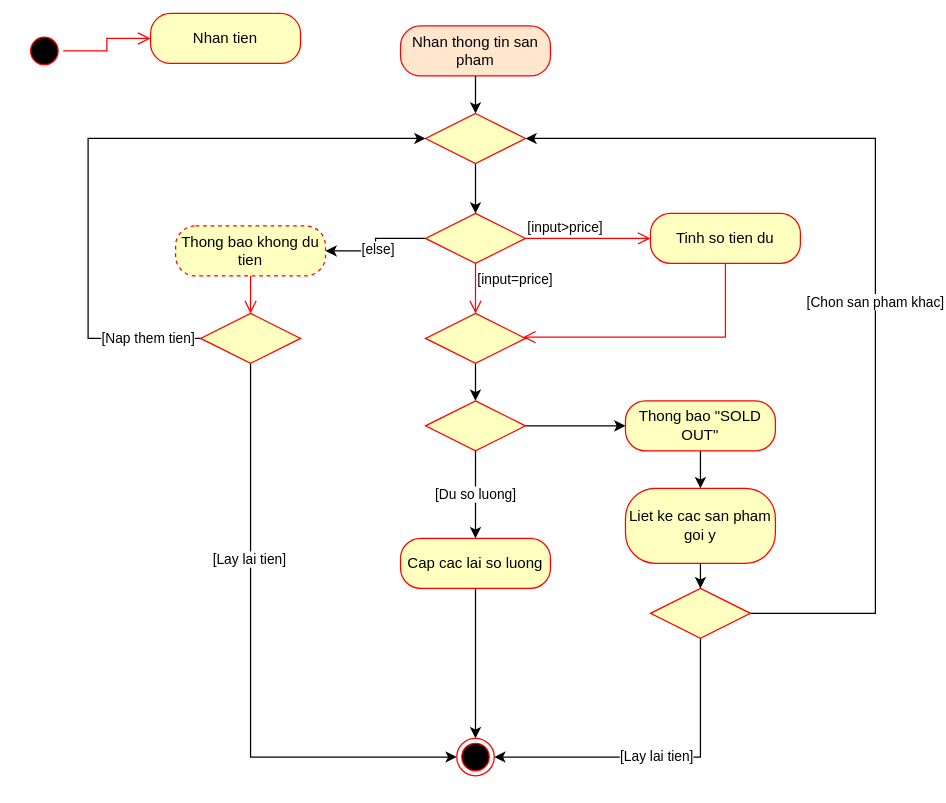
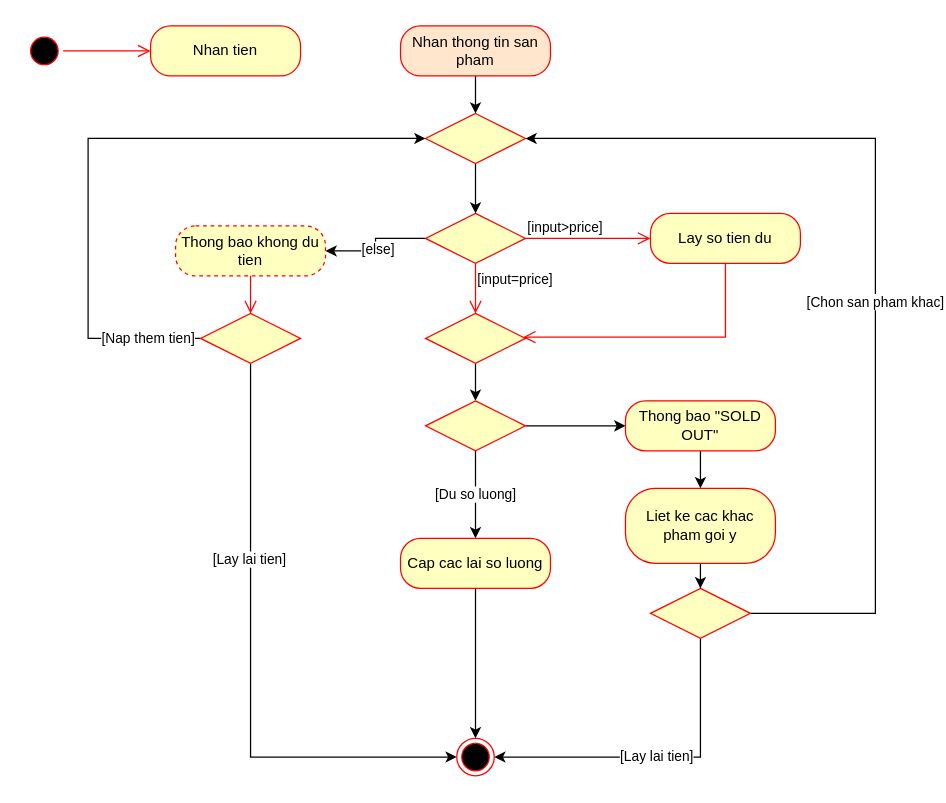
(226, 38) -> (226, 51)
(726, 238) -> (726, 238)
(701, 526) -> (701, 526)
